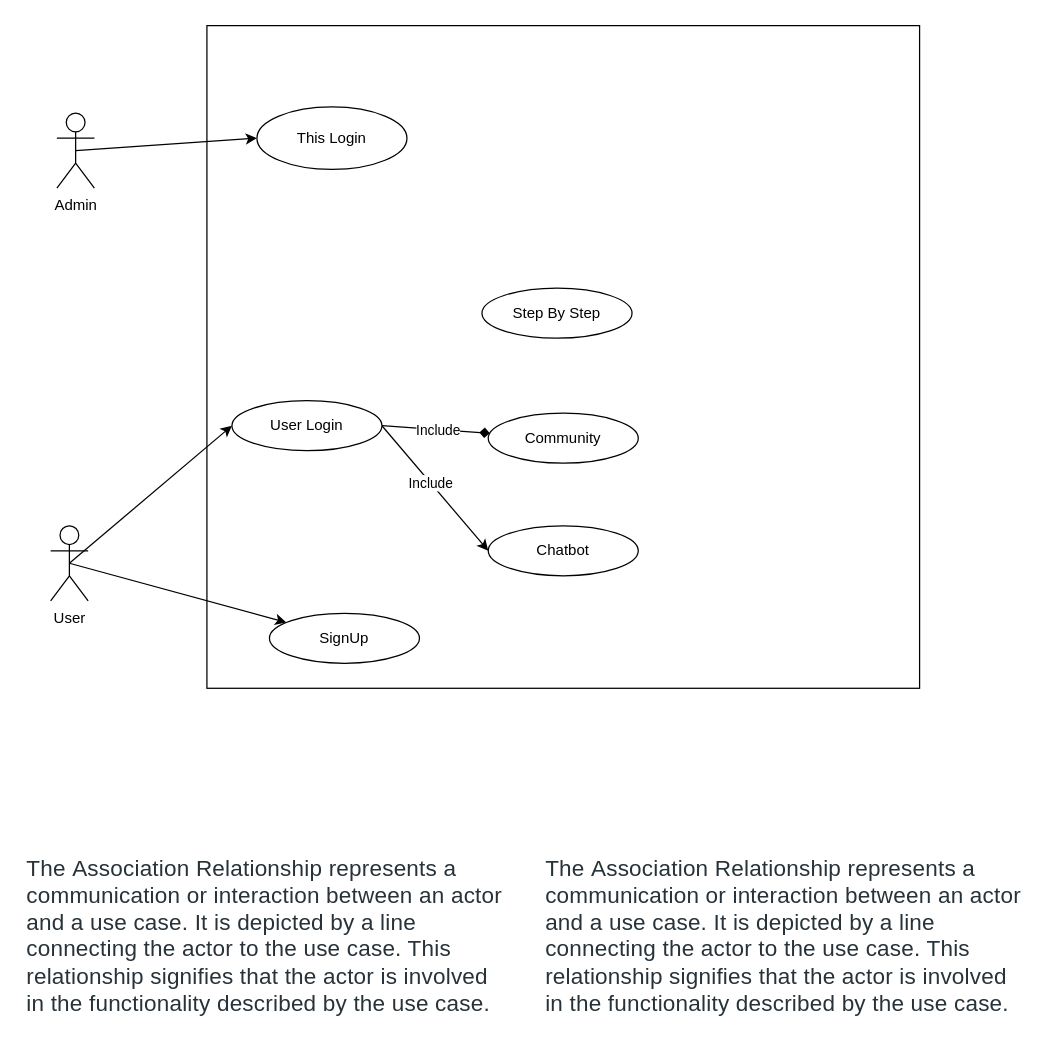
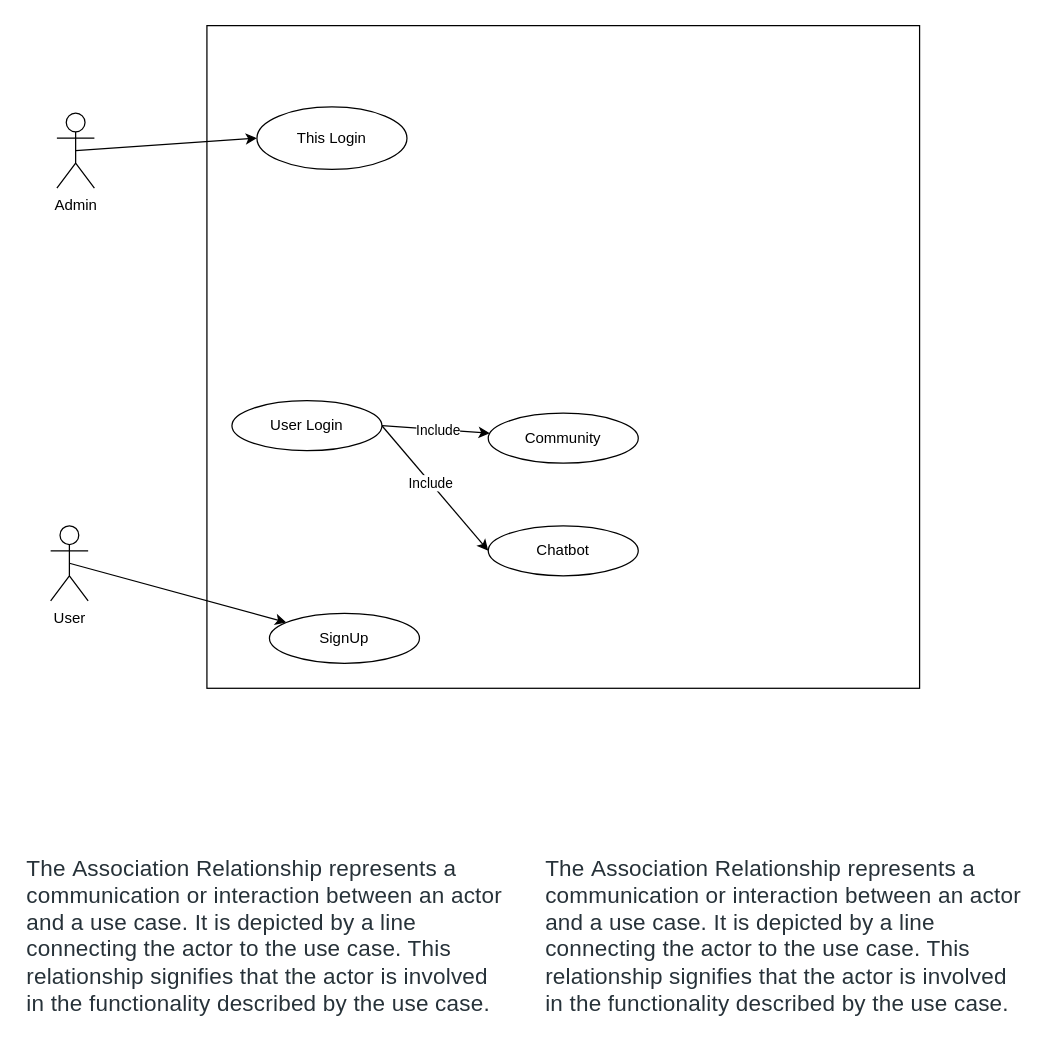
(557, 313) -> none
(479, 432) -> (480, 432)
(148, 496) -> none
